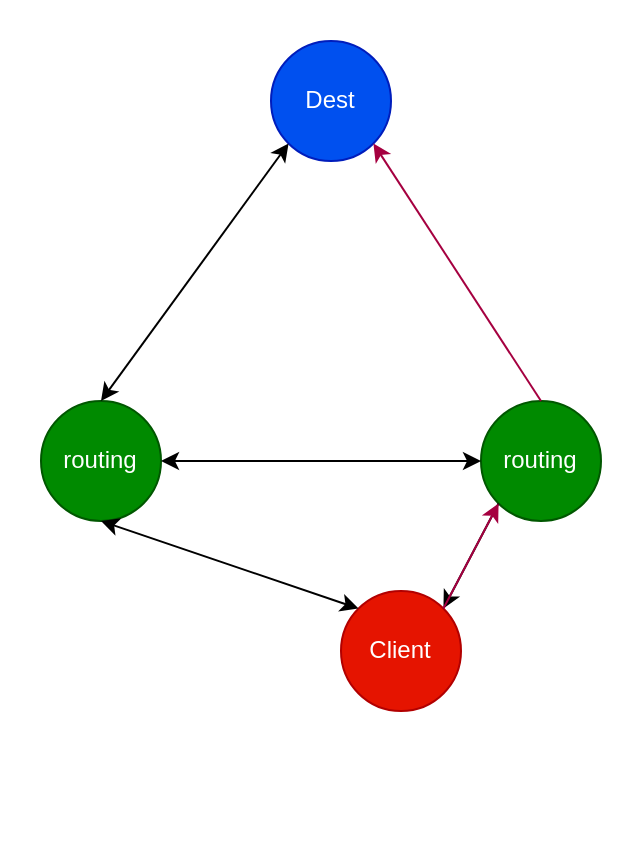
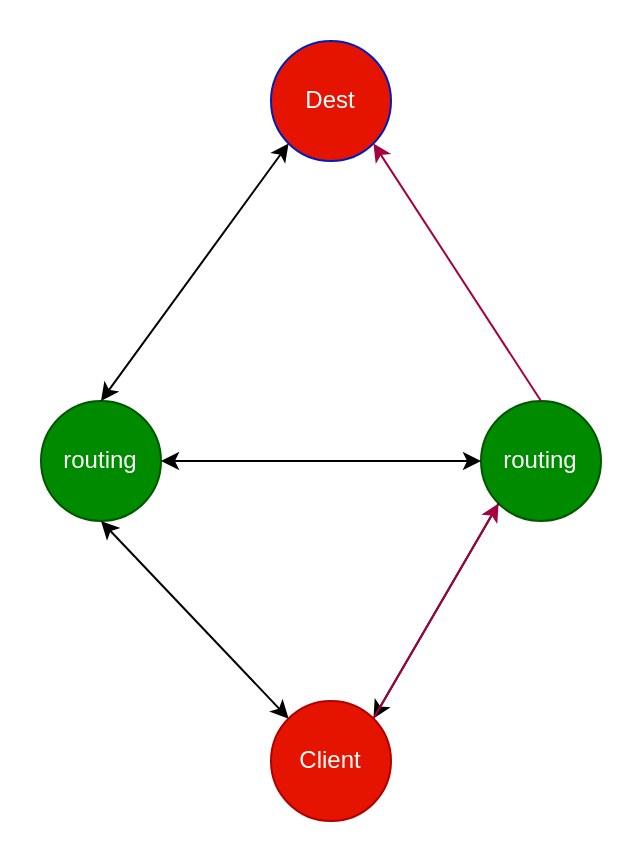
(331, 101) -> (331, 101)
(401, 651) -> (331, 761)
